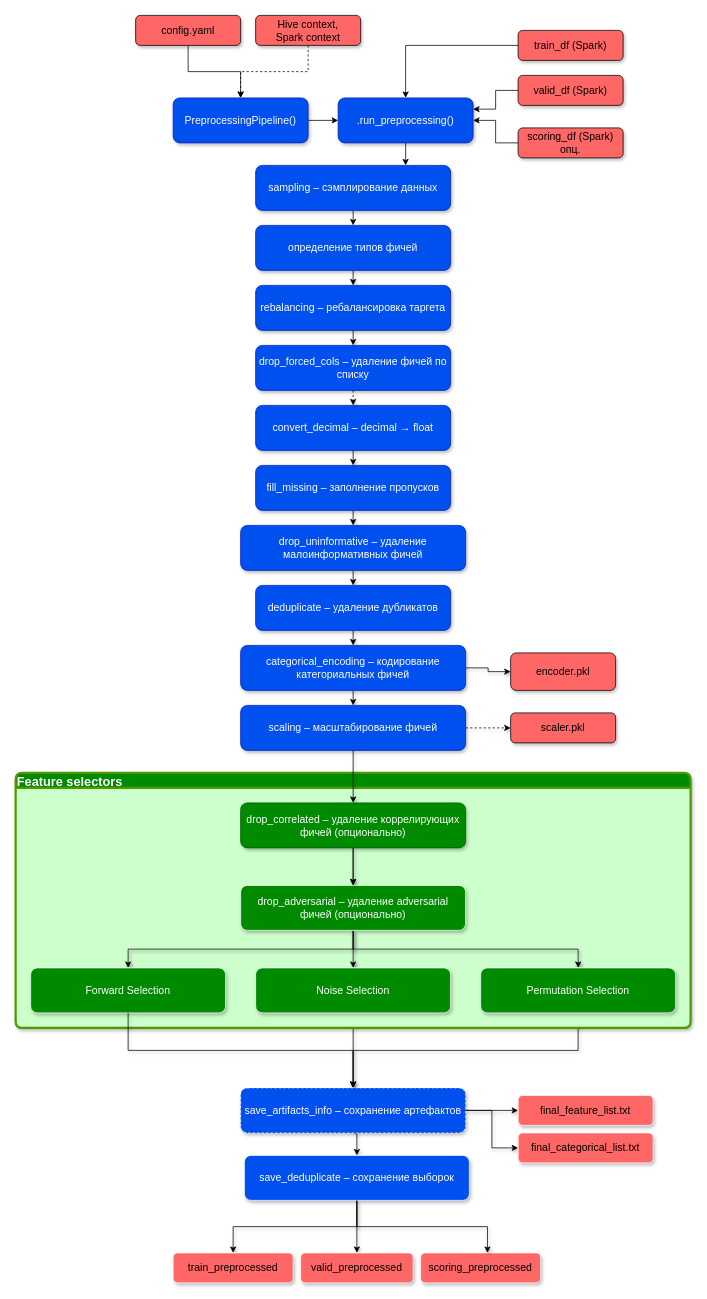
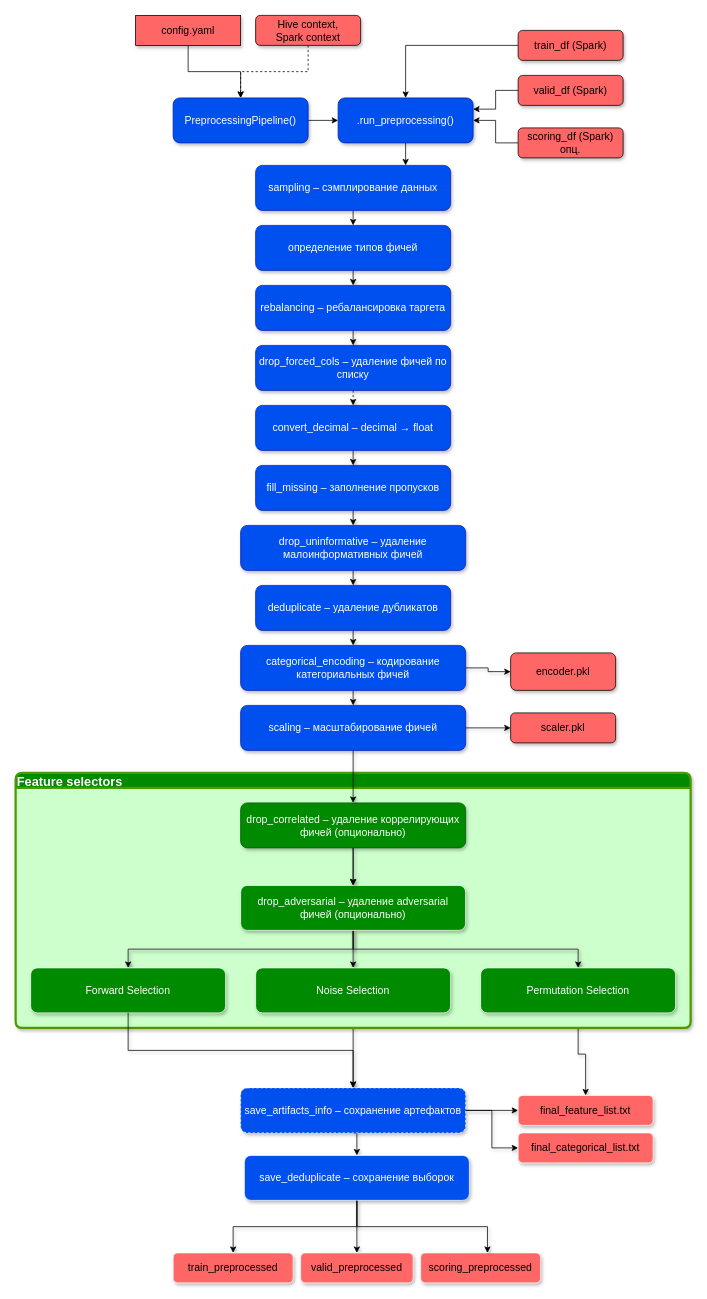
(188, 30) -> (188, 30)
(485, 728) -> (485, 728)
(467, 1050) -> (585, 1065)
